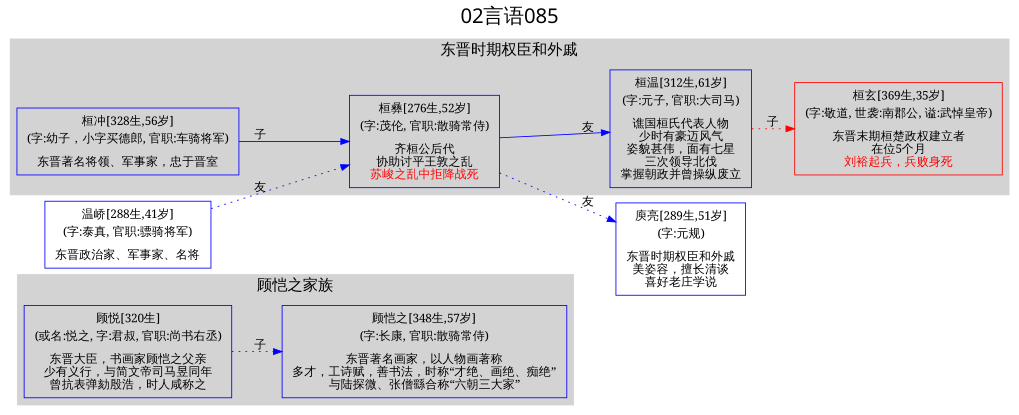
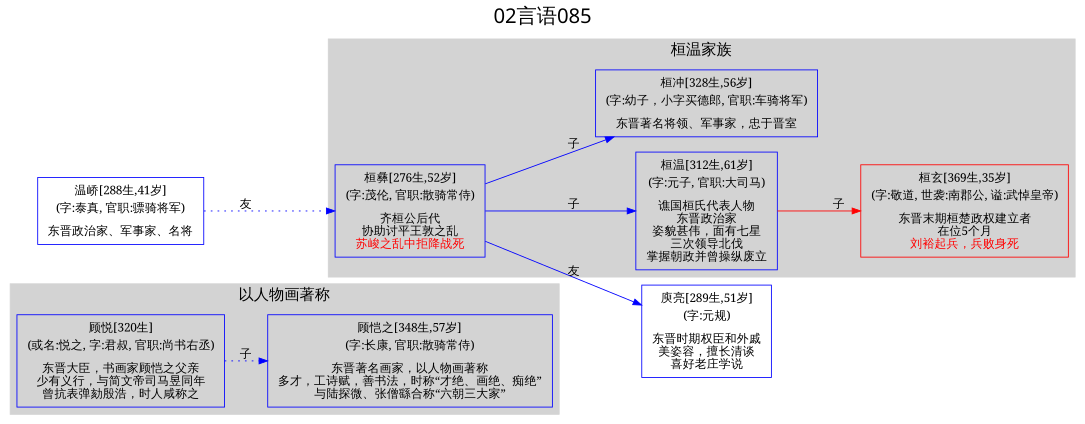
(510, 51) -> (702, 51)
(588, 128) -> (574, 205)
(769, 129) -> (815, 211)
(681, 136) -> (707, 219)
(290, 141) -> (546, 162)
(565, 200) -> (559, 272)
(295, 286) -> (285, 296)
